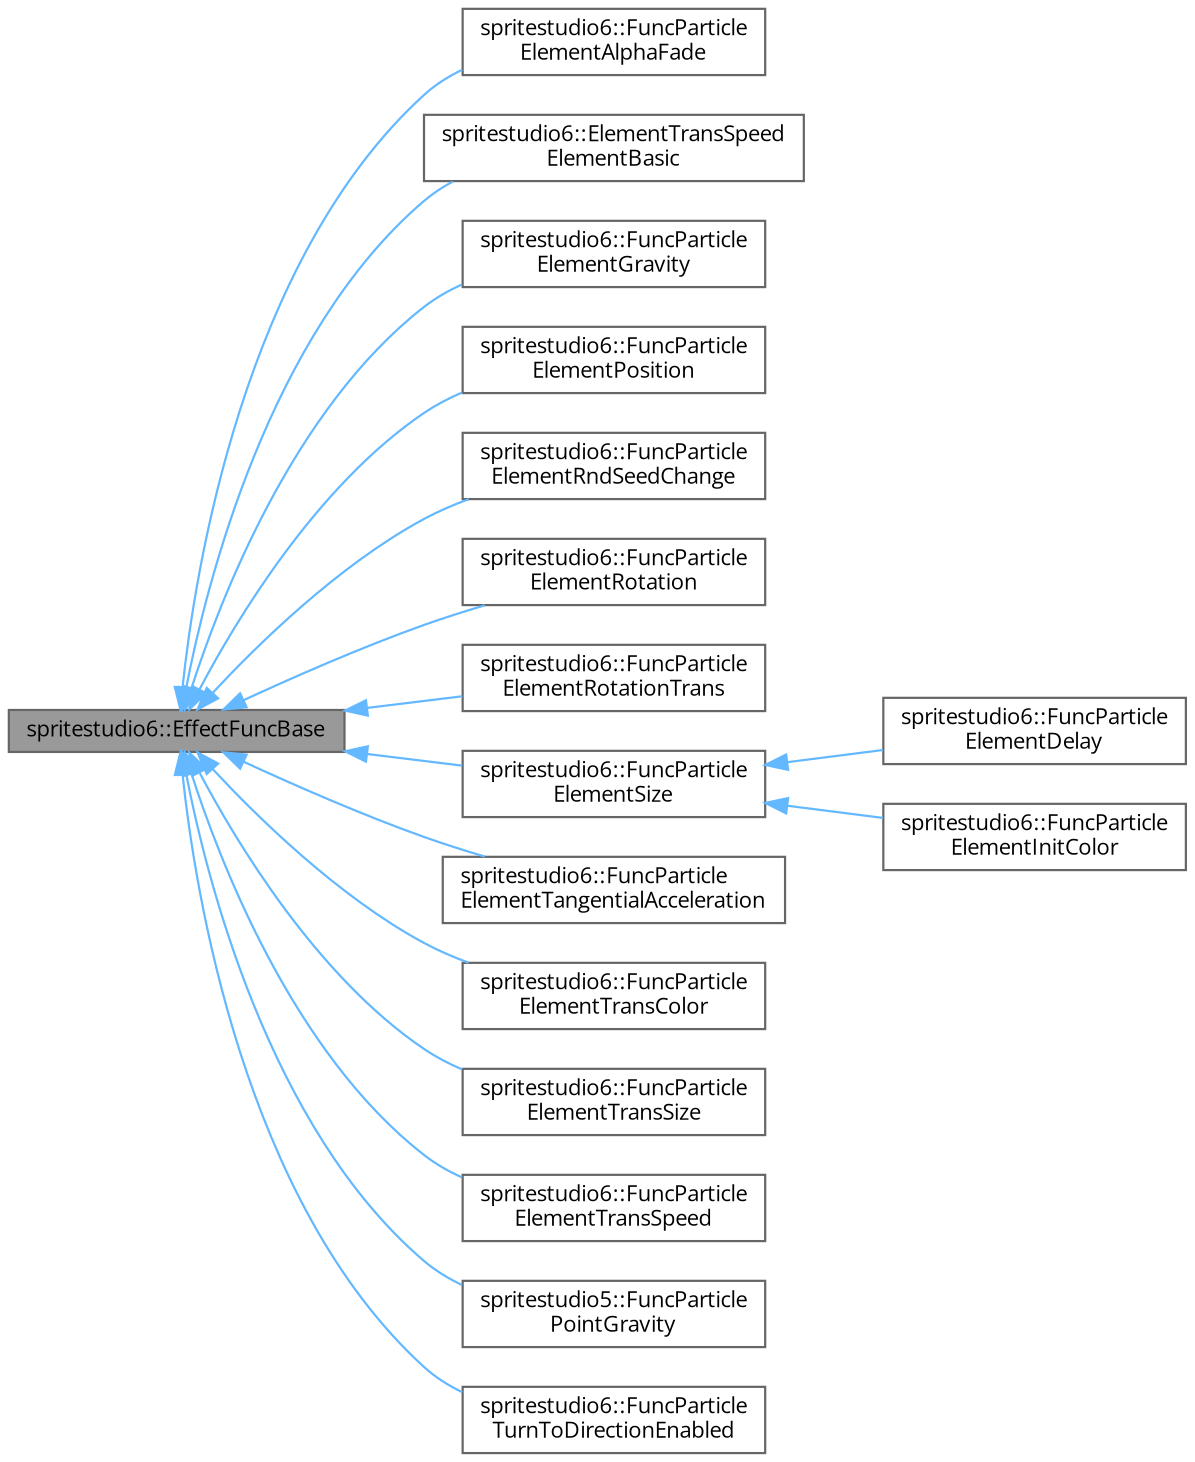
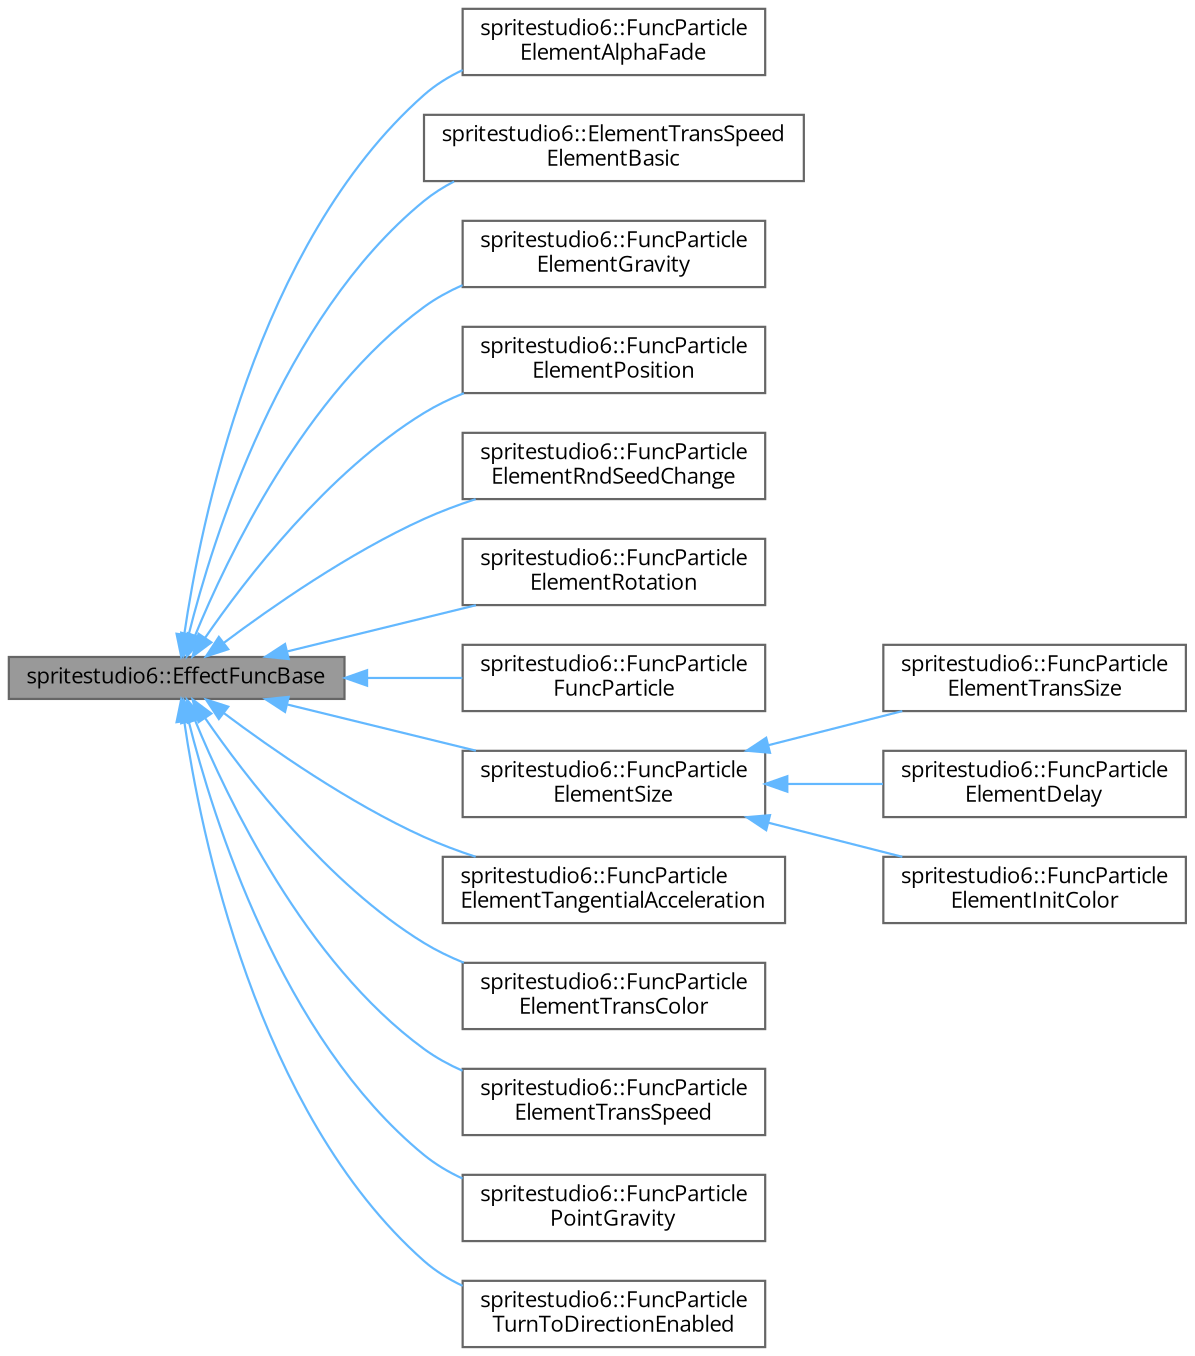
(614, 678) -> (614, 678)
(310, 941) -> (835, 728)
(614, 1314) -> (614, 1208)
